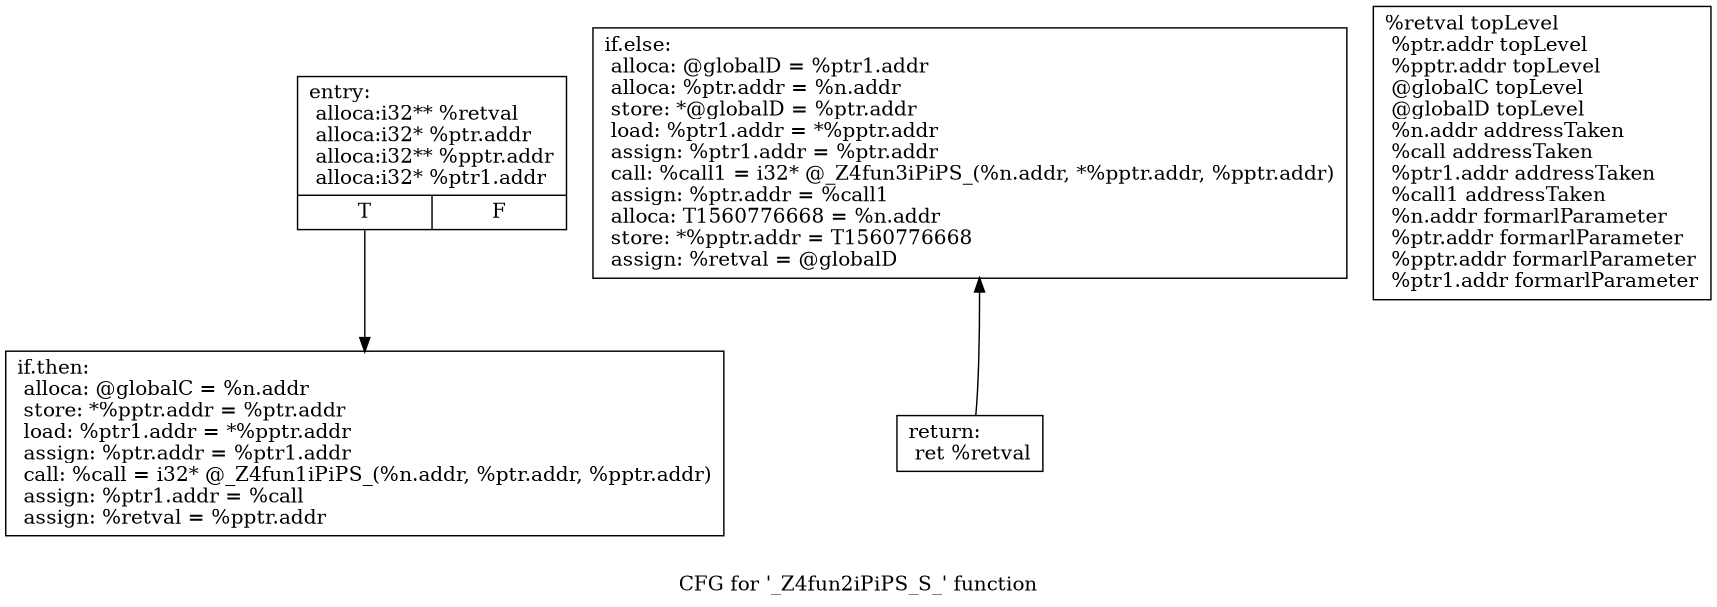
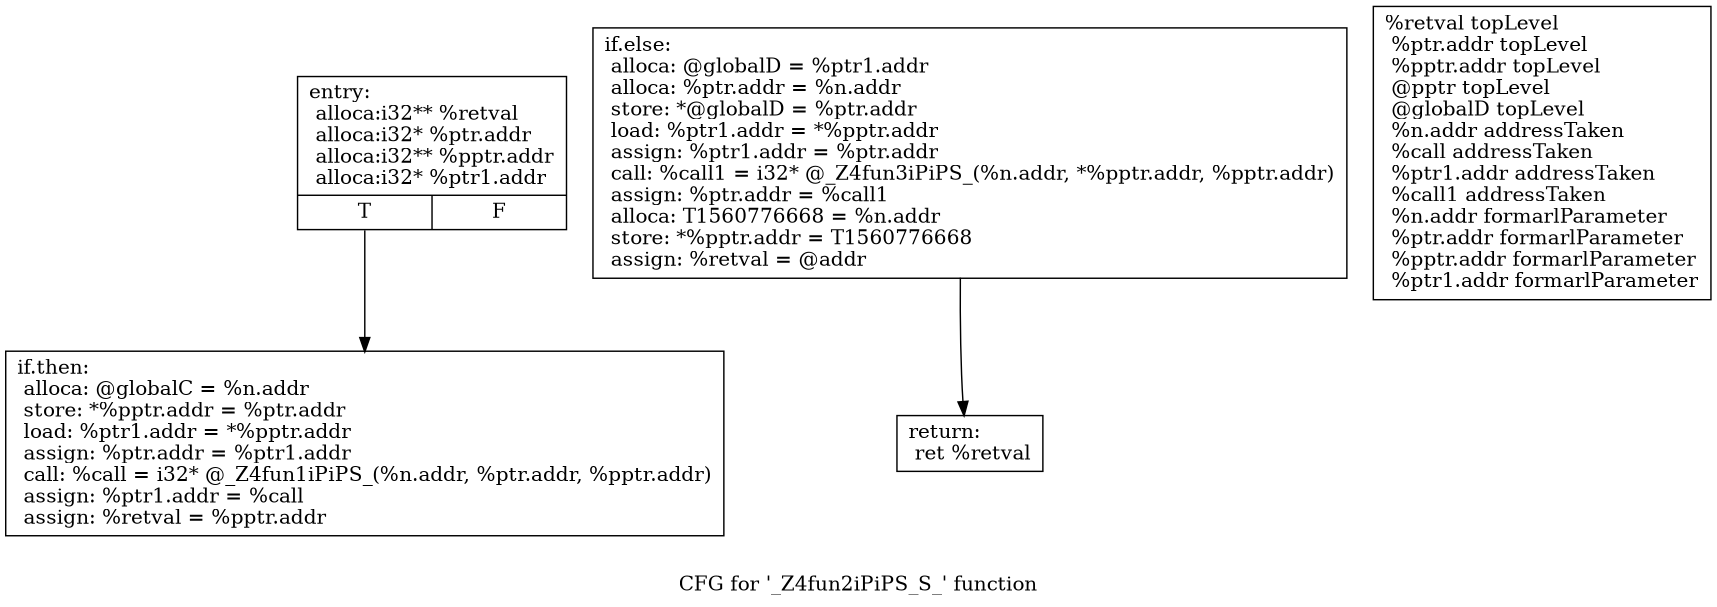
(1484, 88) -> (1468, 88)
(751, 260) -> (736, 260)
(979, 354) -> (961, 339)
